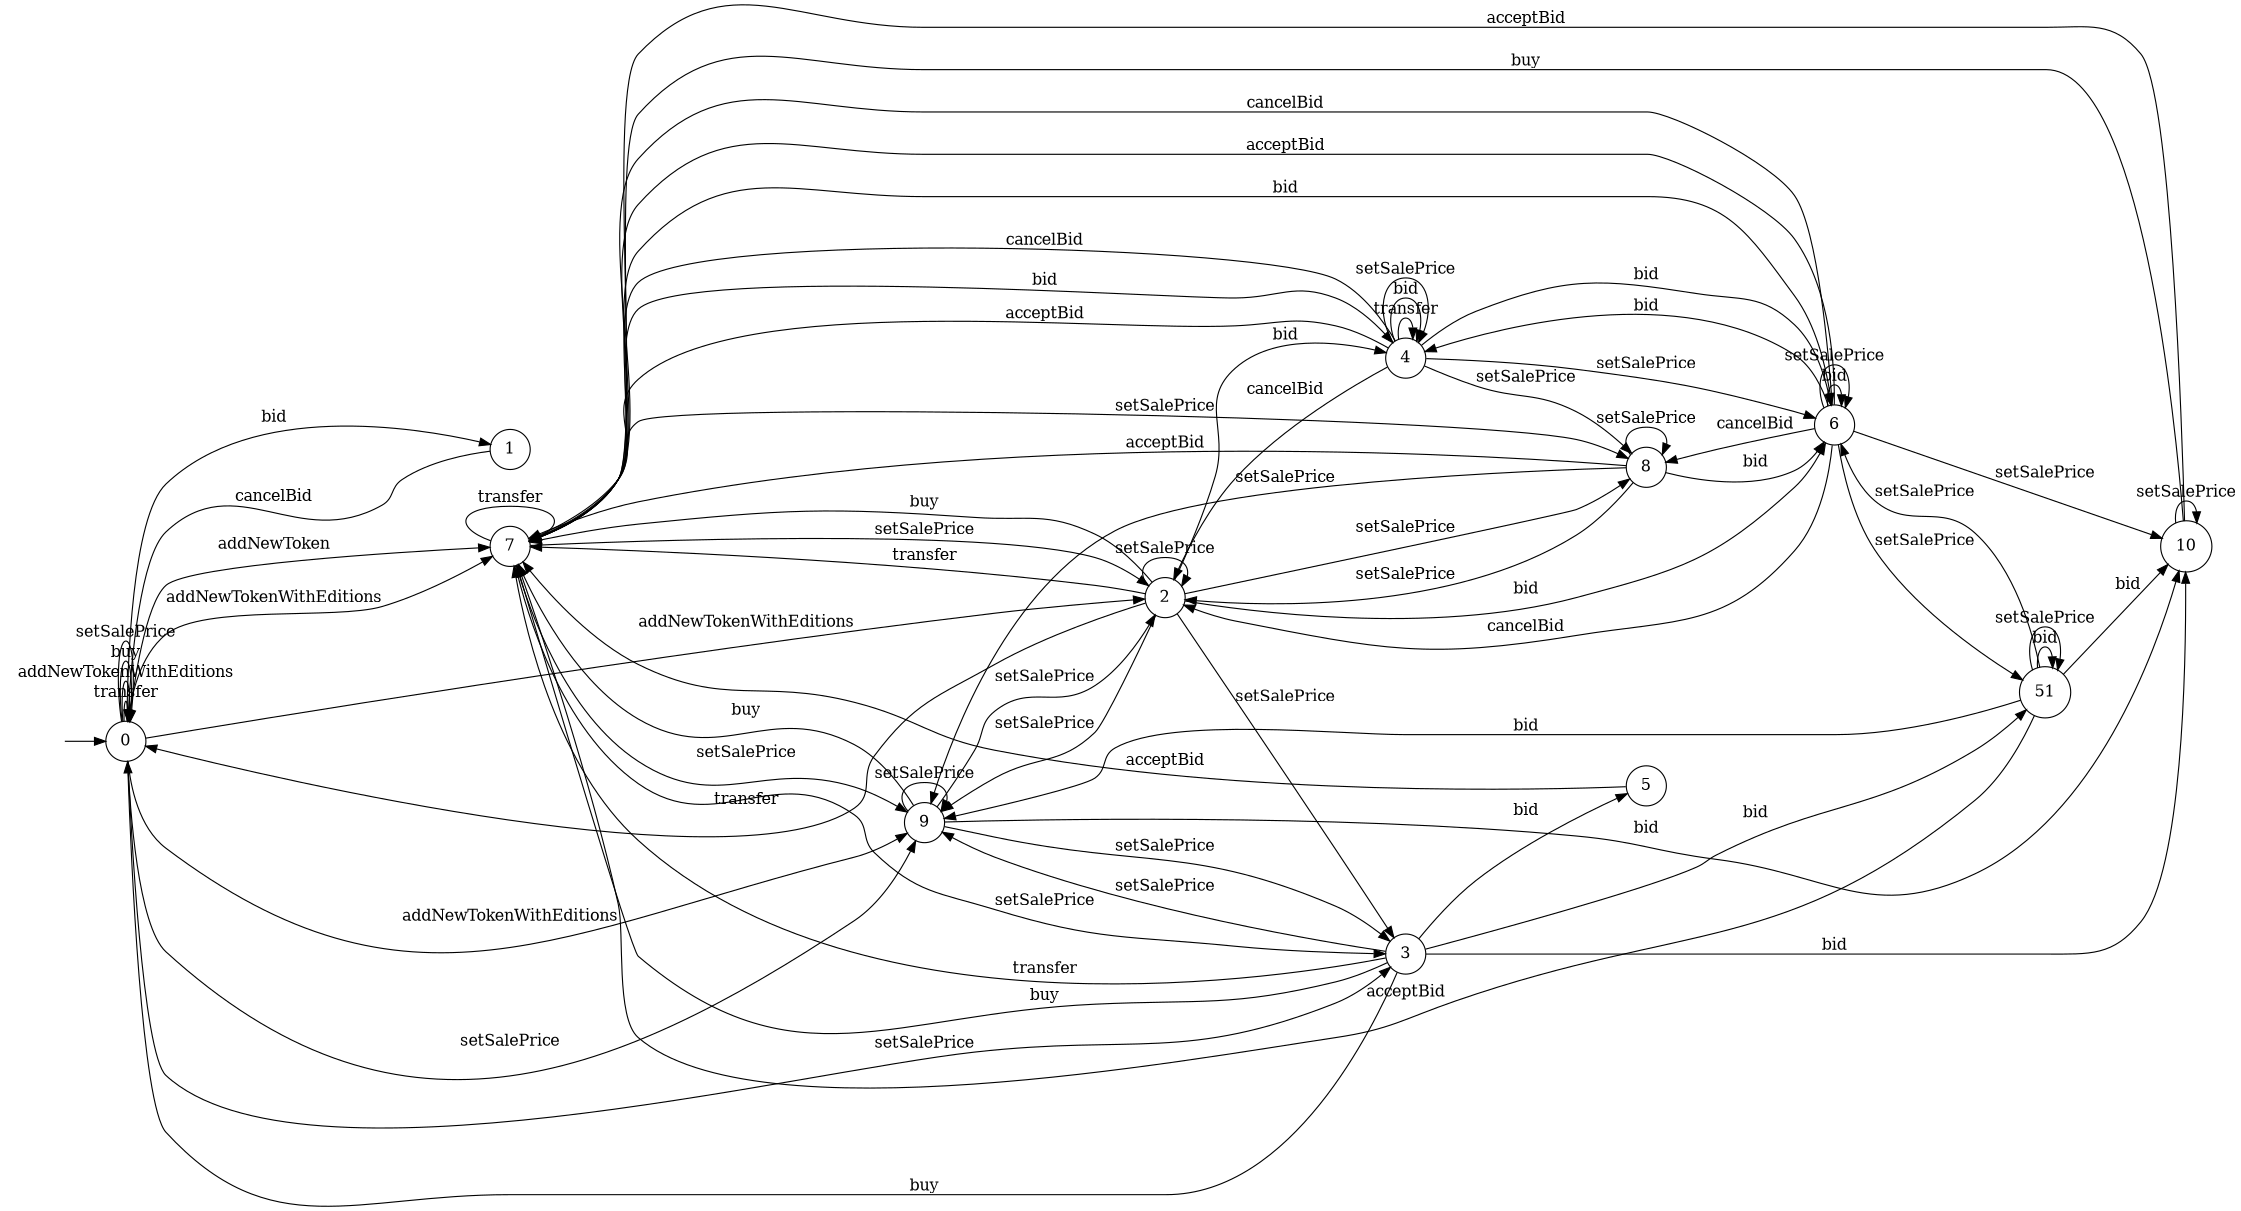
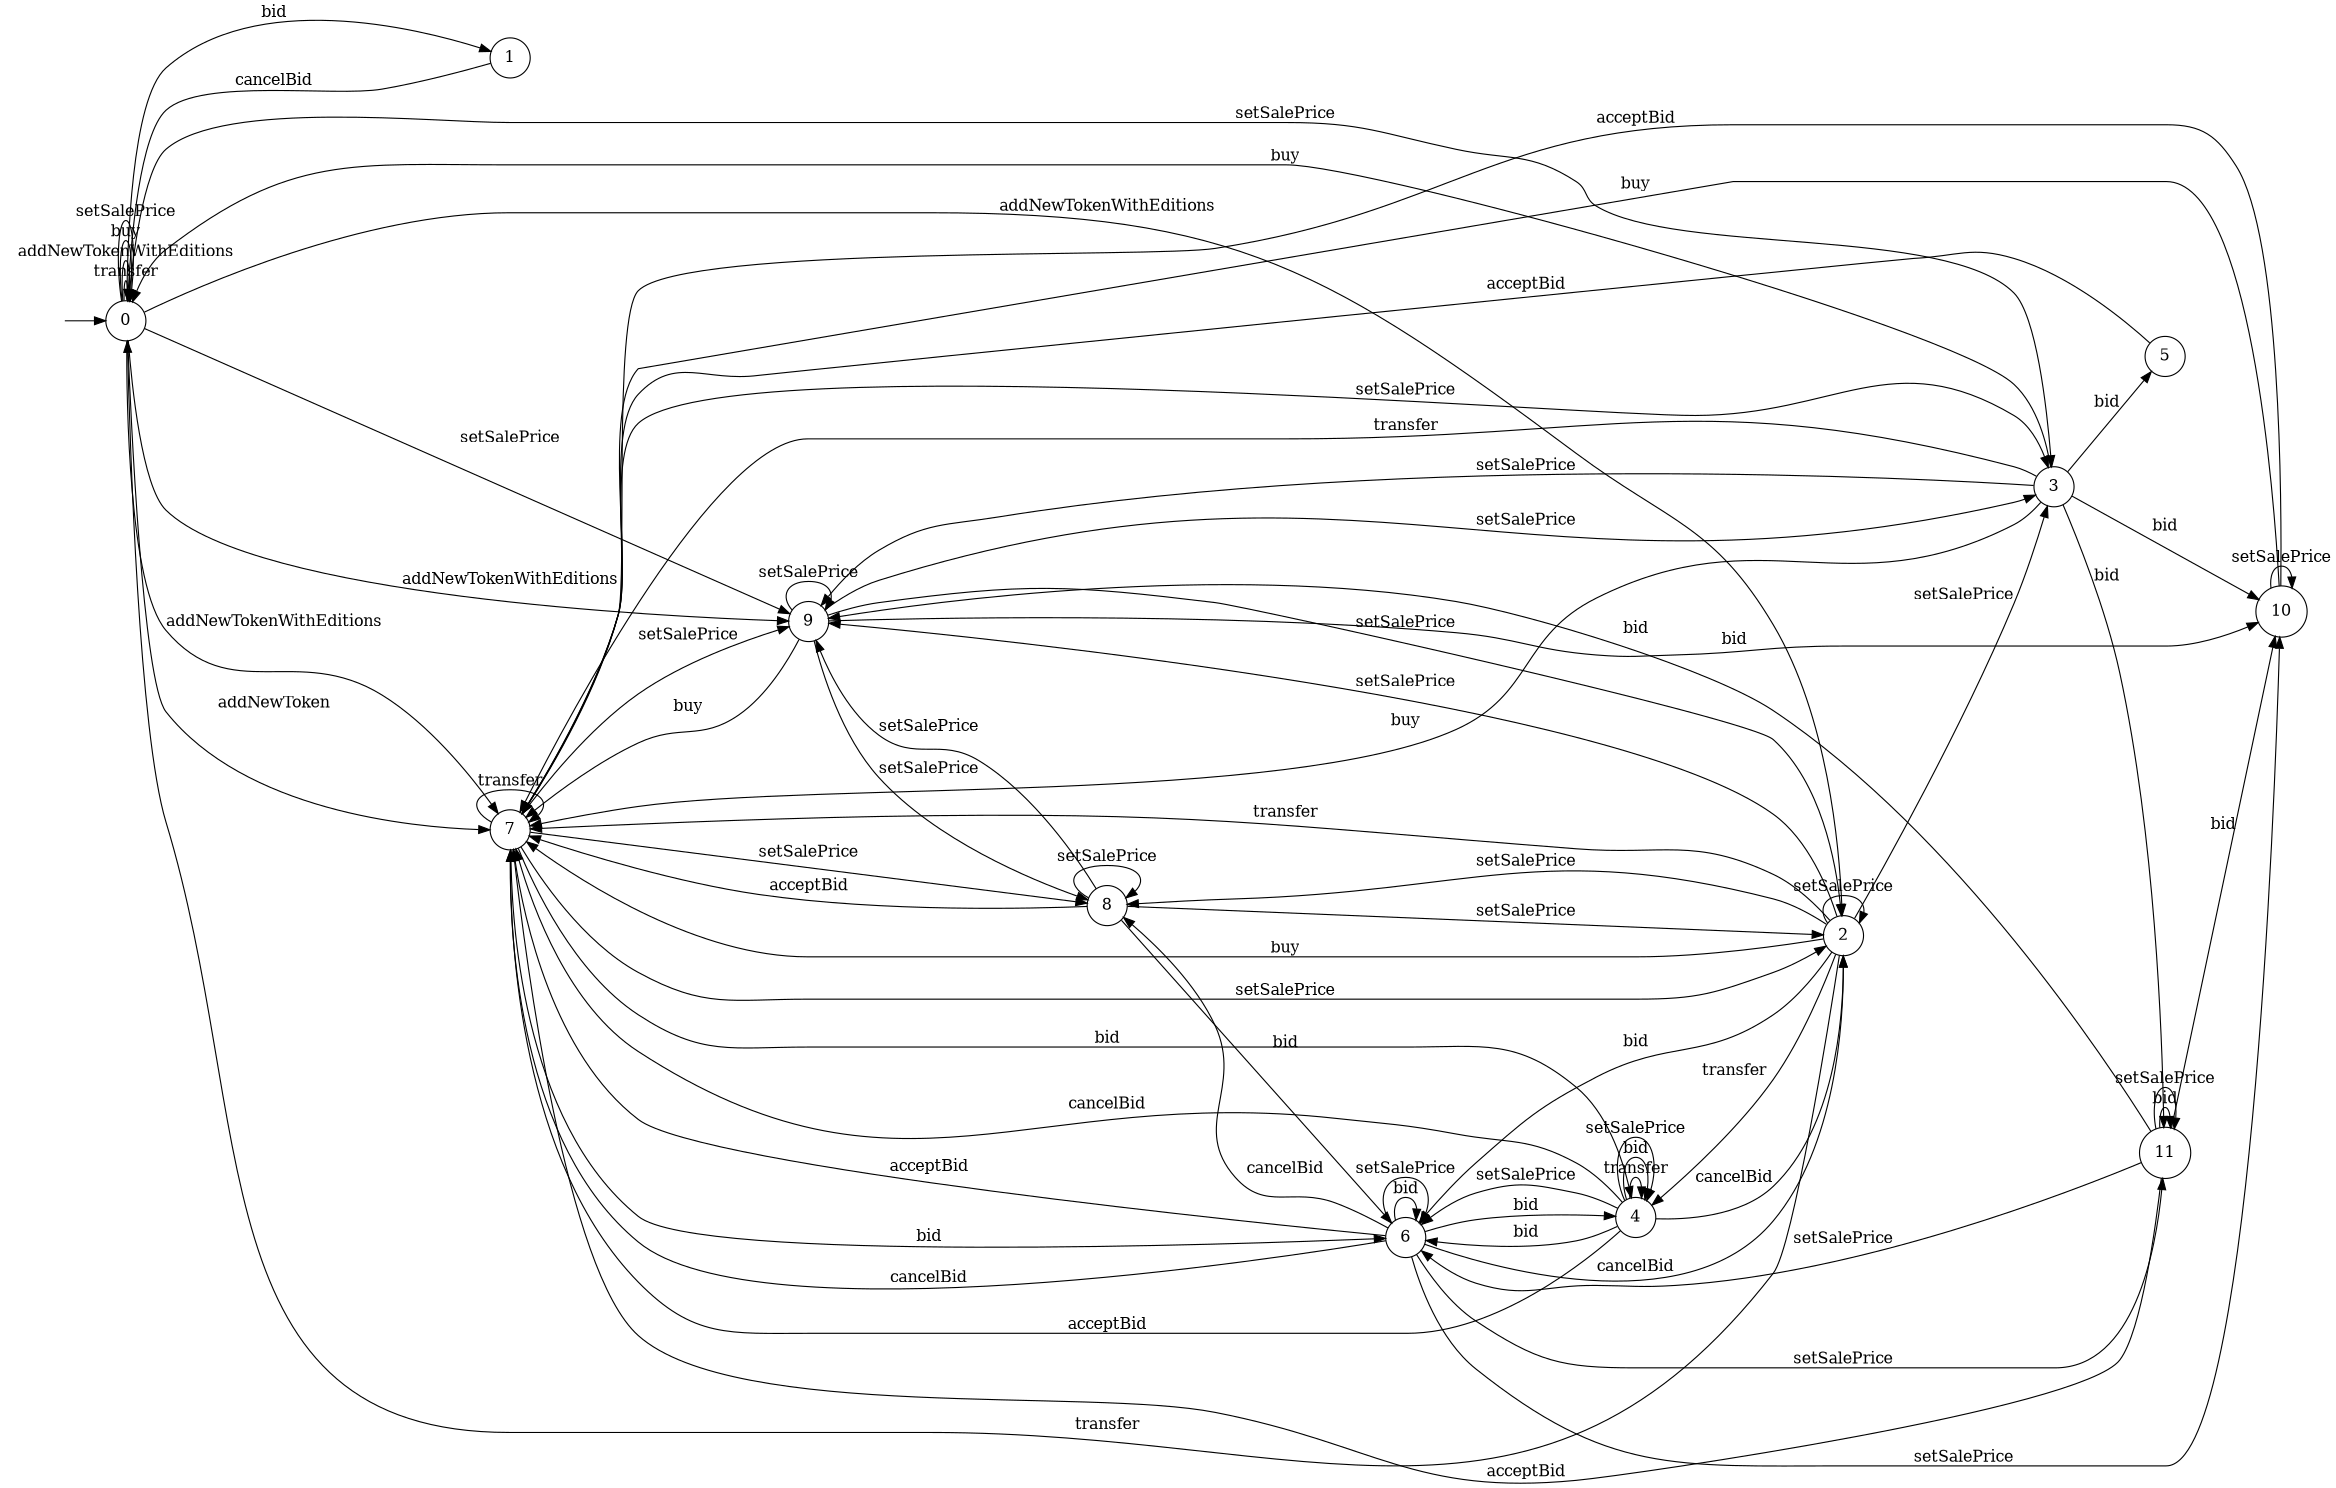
(1285, 335) -> (1734, 1071)
(1528, 397) -> (908, 805)
(2045, 692) -> (2165, 1153)
